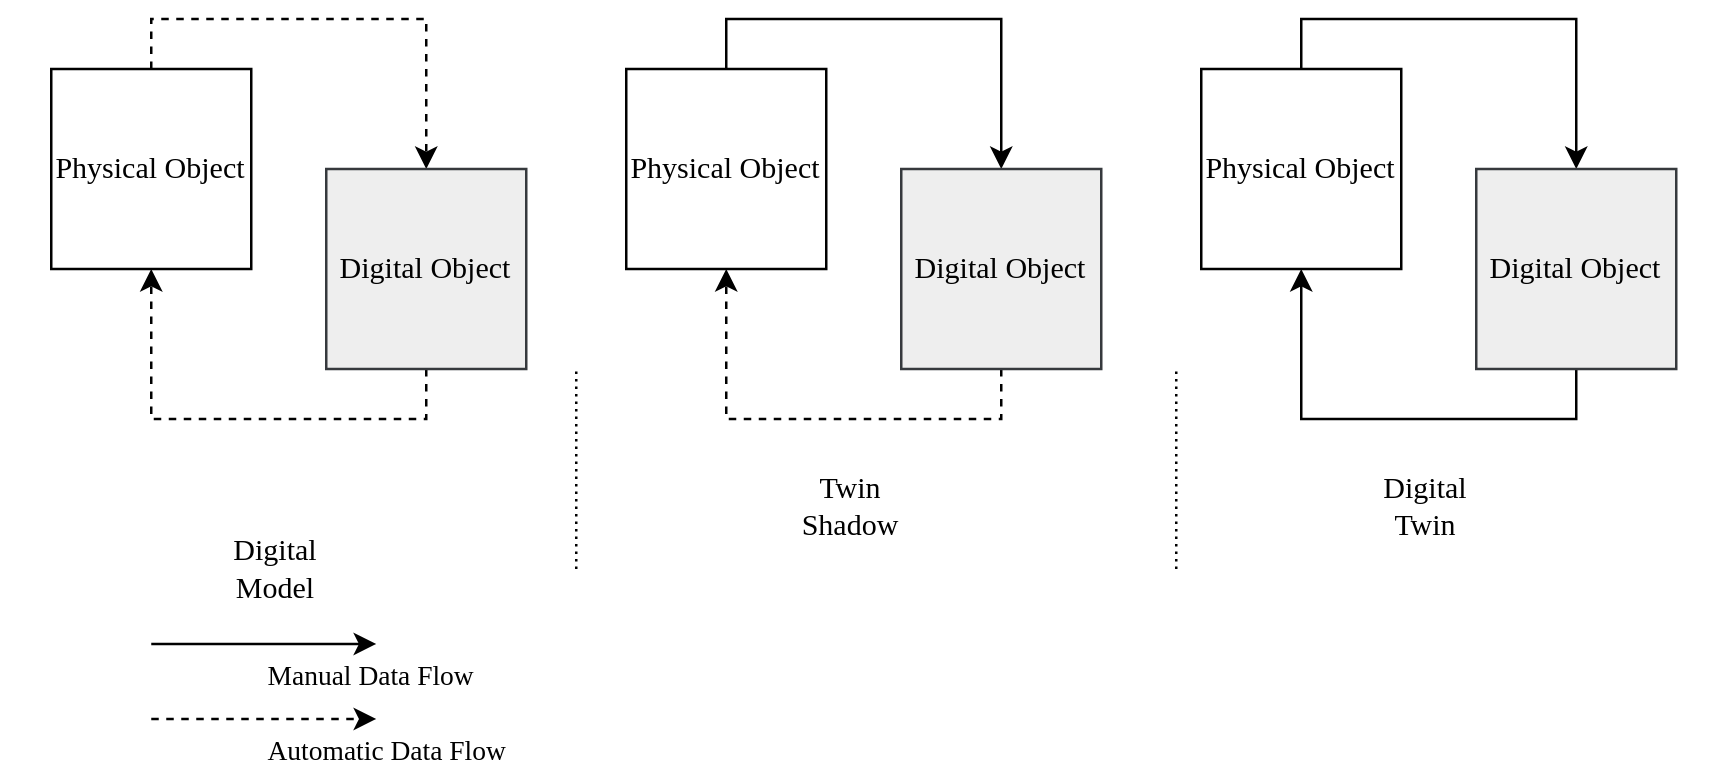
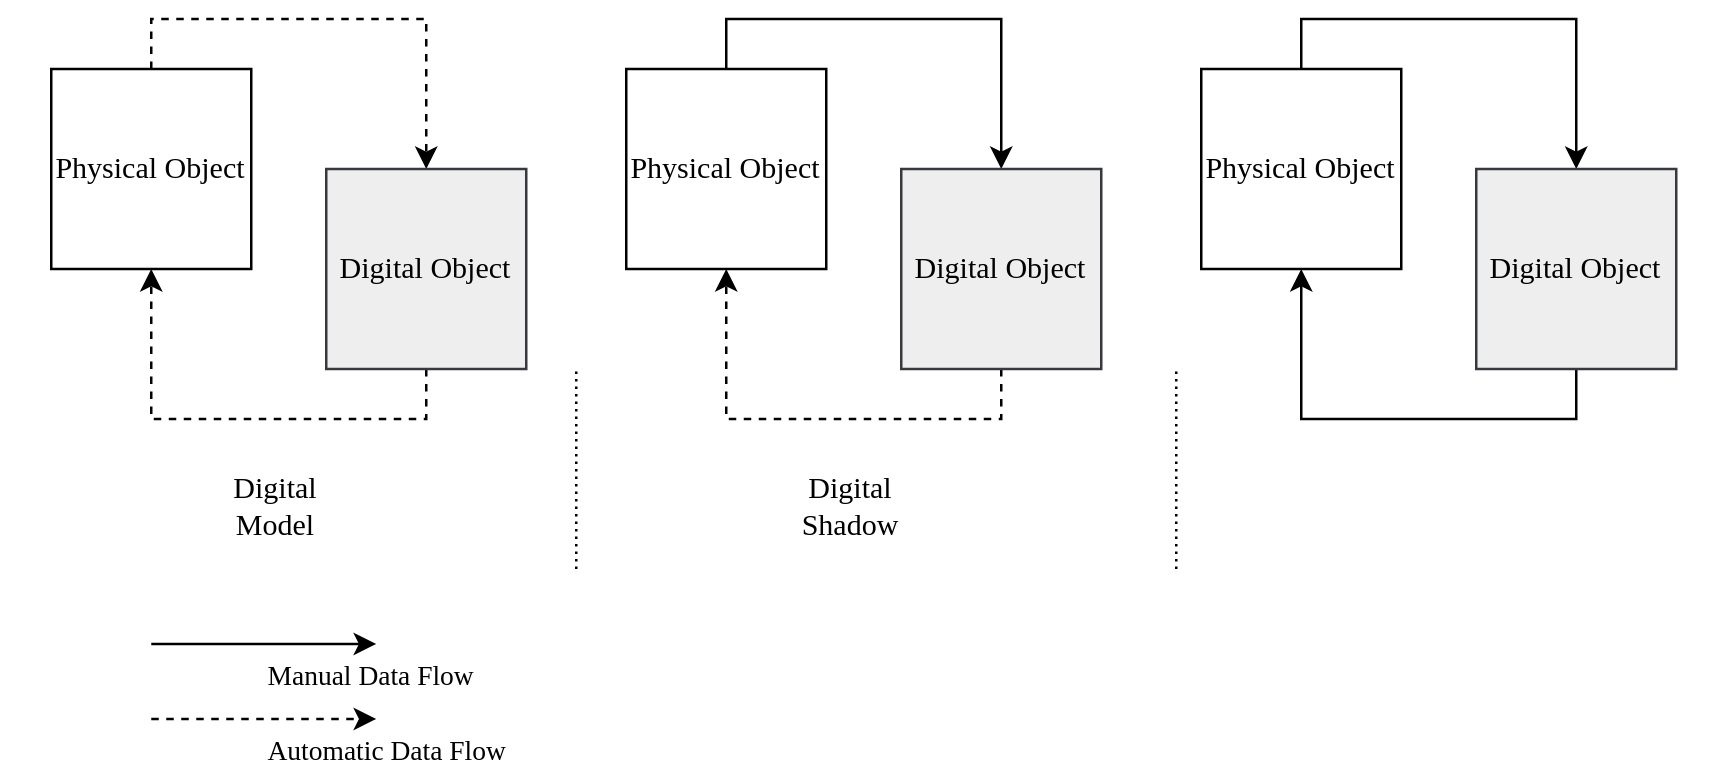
(851, 506) -> (851, 506)
(1426, 506) -> none
(276, 569) -> (276, 506)
